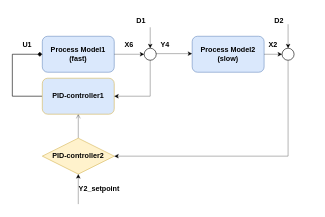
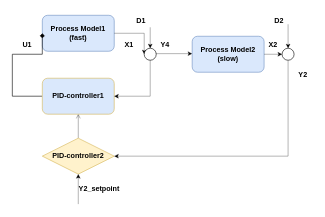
(129, 45) -> (129, 45)
(78, 54) -> (78, 33)
none -> (303, 75)
